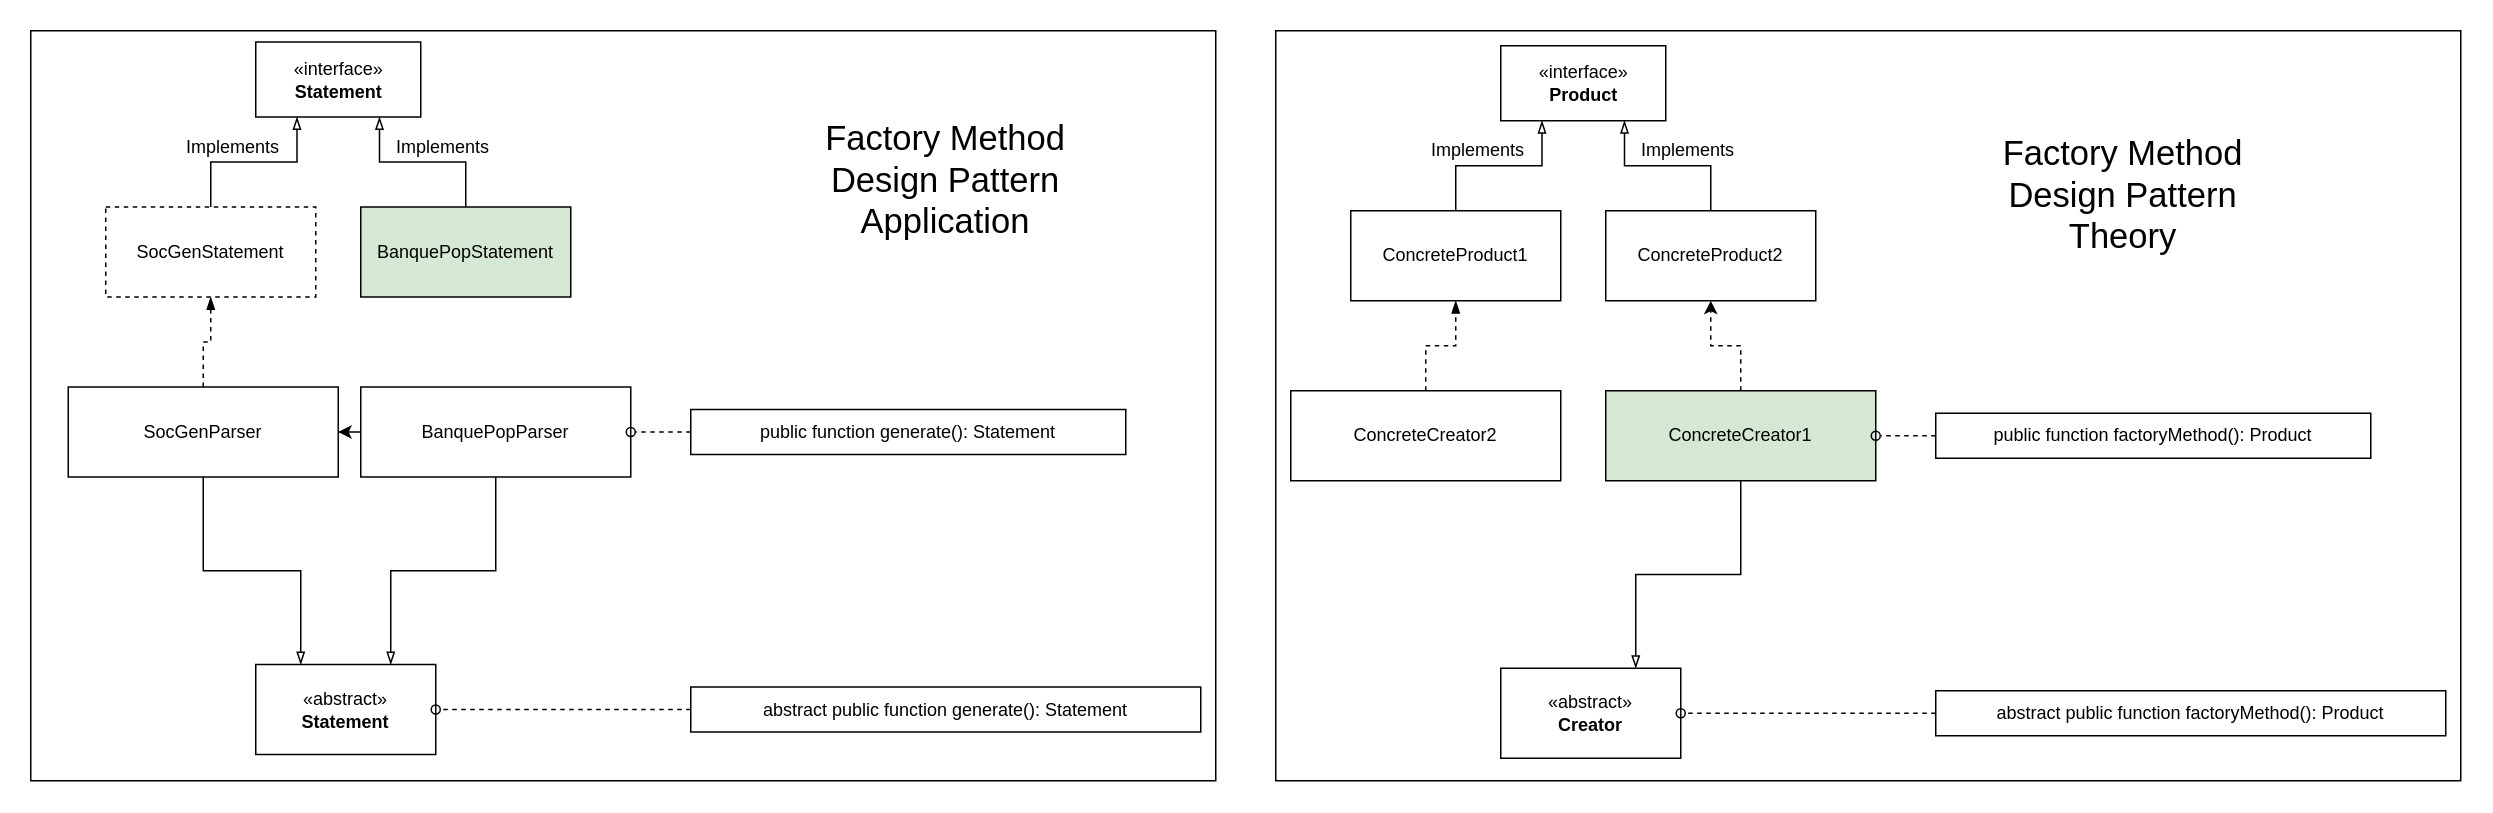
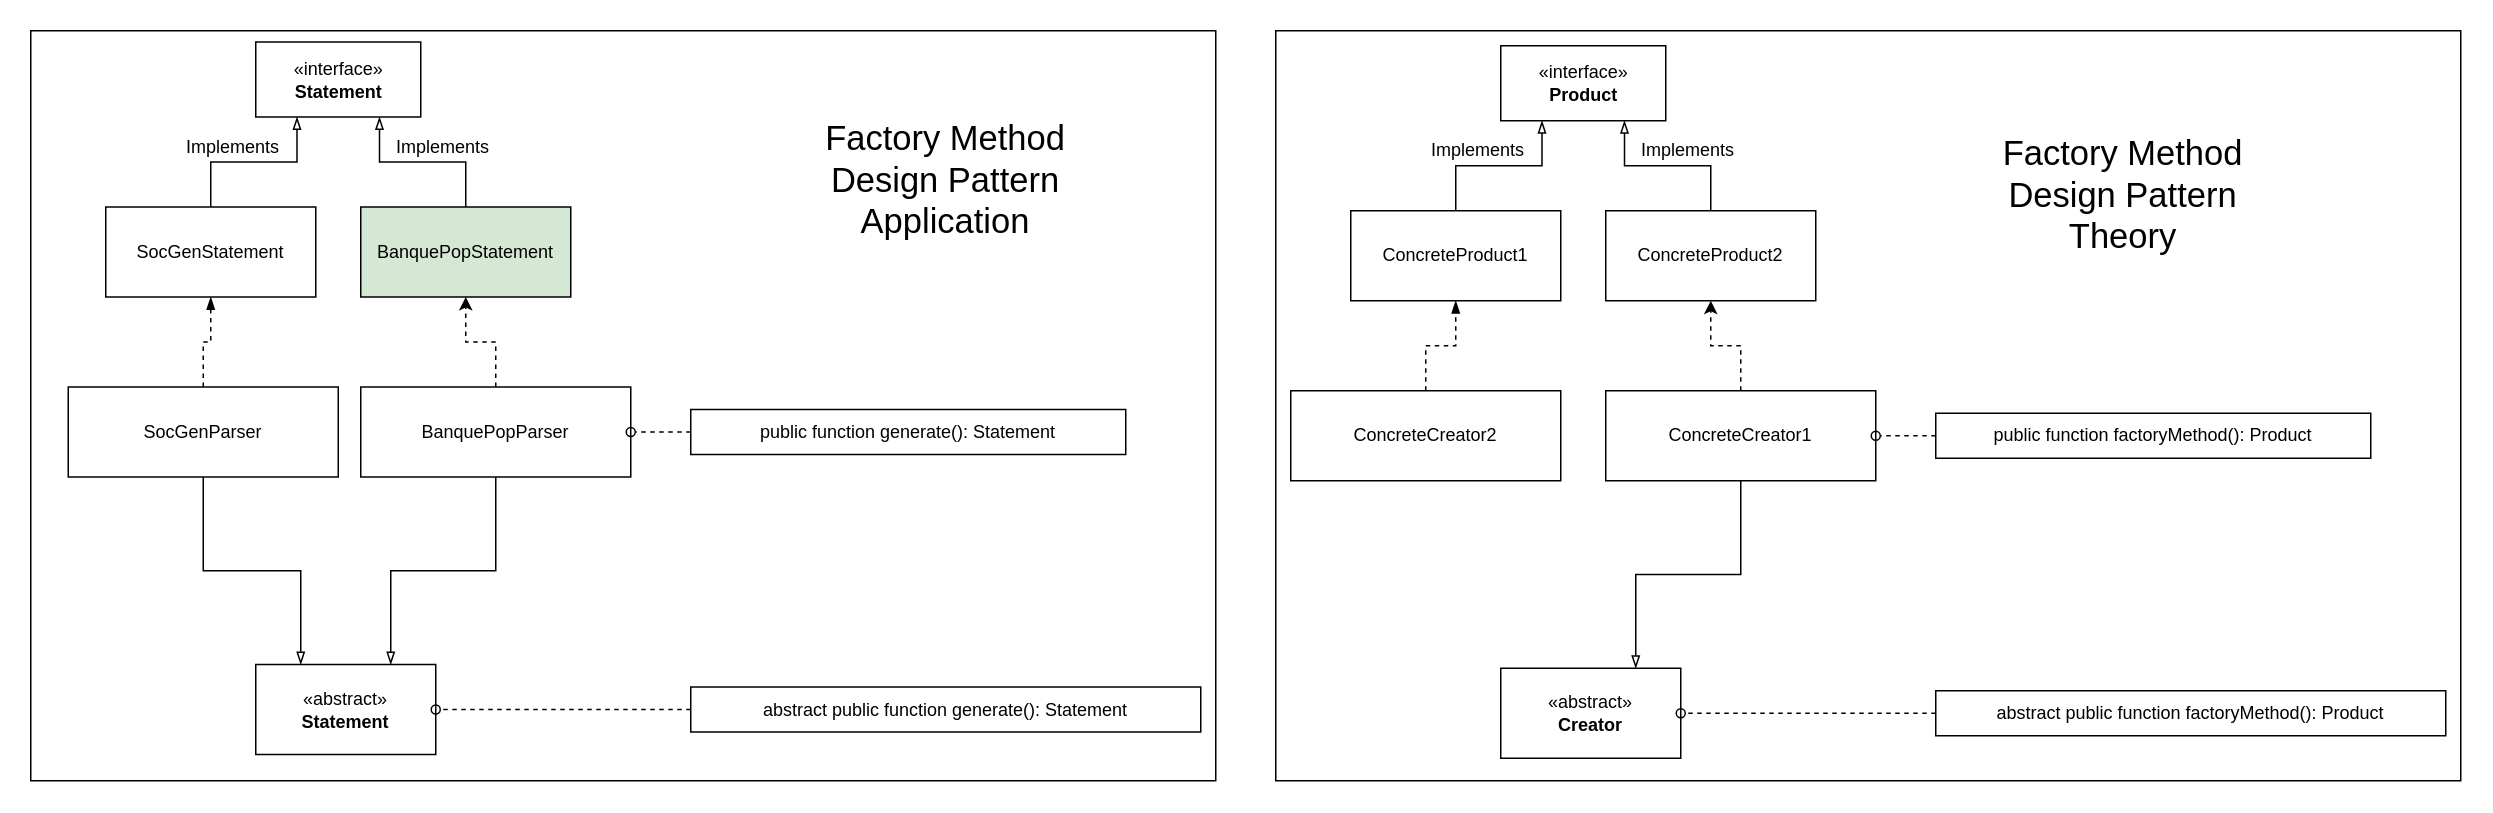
(211, 252) -> (211, 252)
(349, 432) -> (486, 342)
(1741, 436) -> (1741, 436)
